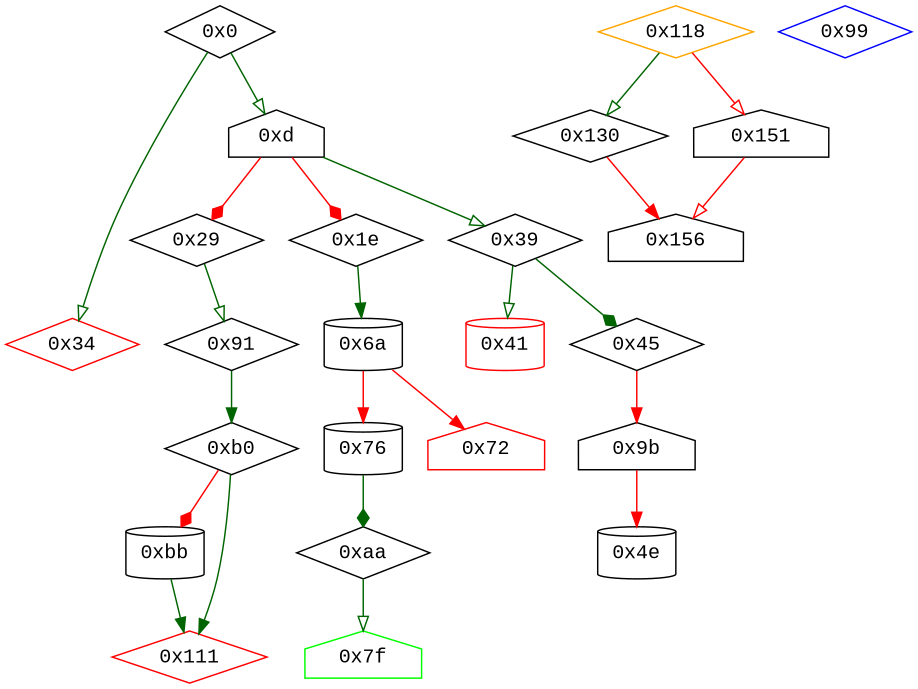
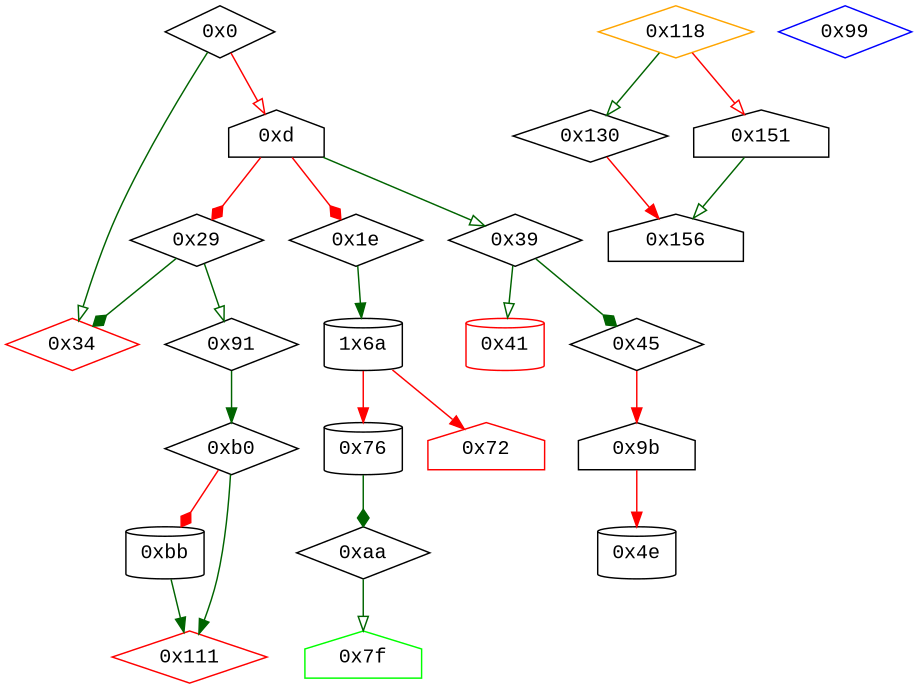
(244, 77) -> (244, 77)
(724, 182) -> (724, 182)
none -> (141, 287)
(363, 344) -> (363, 344)
